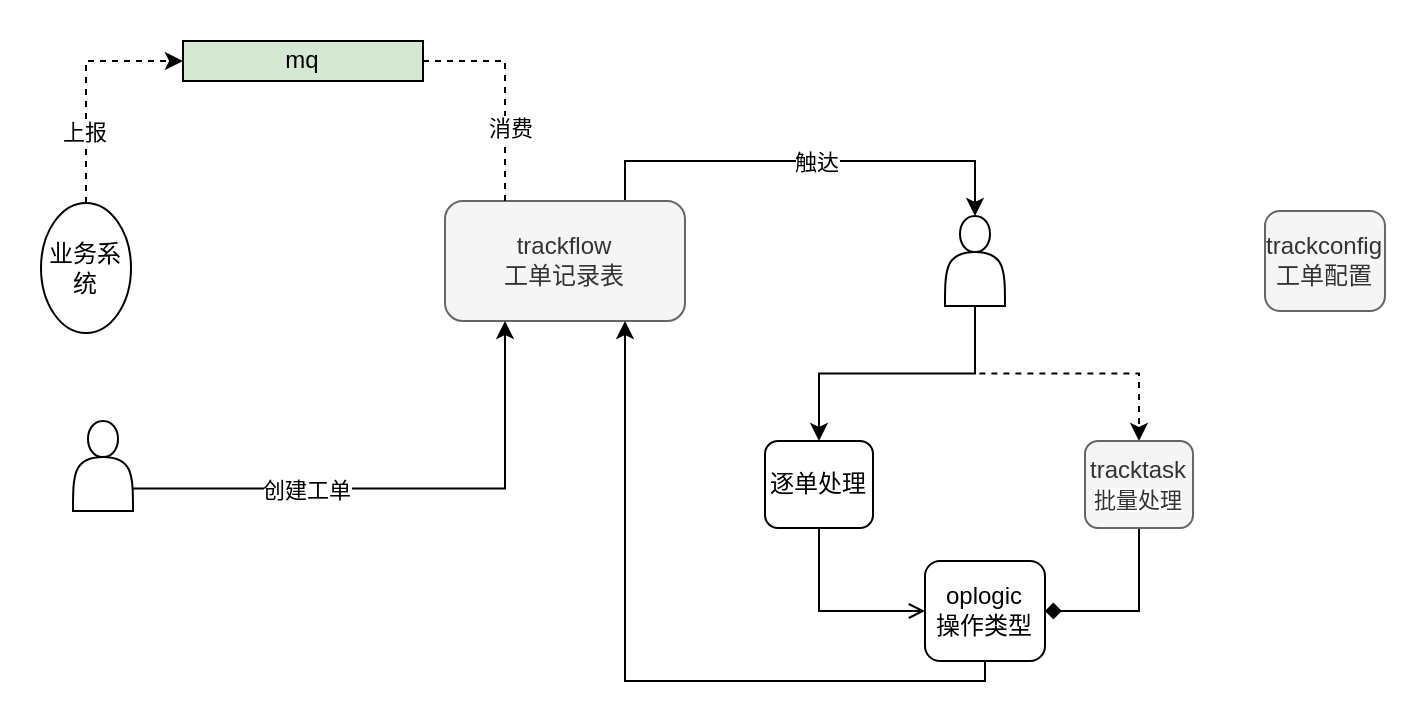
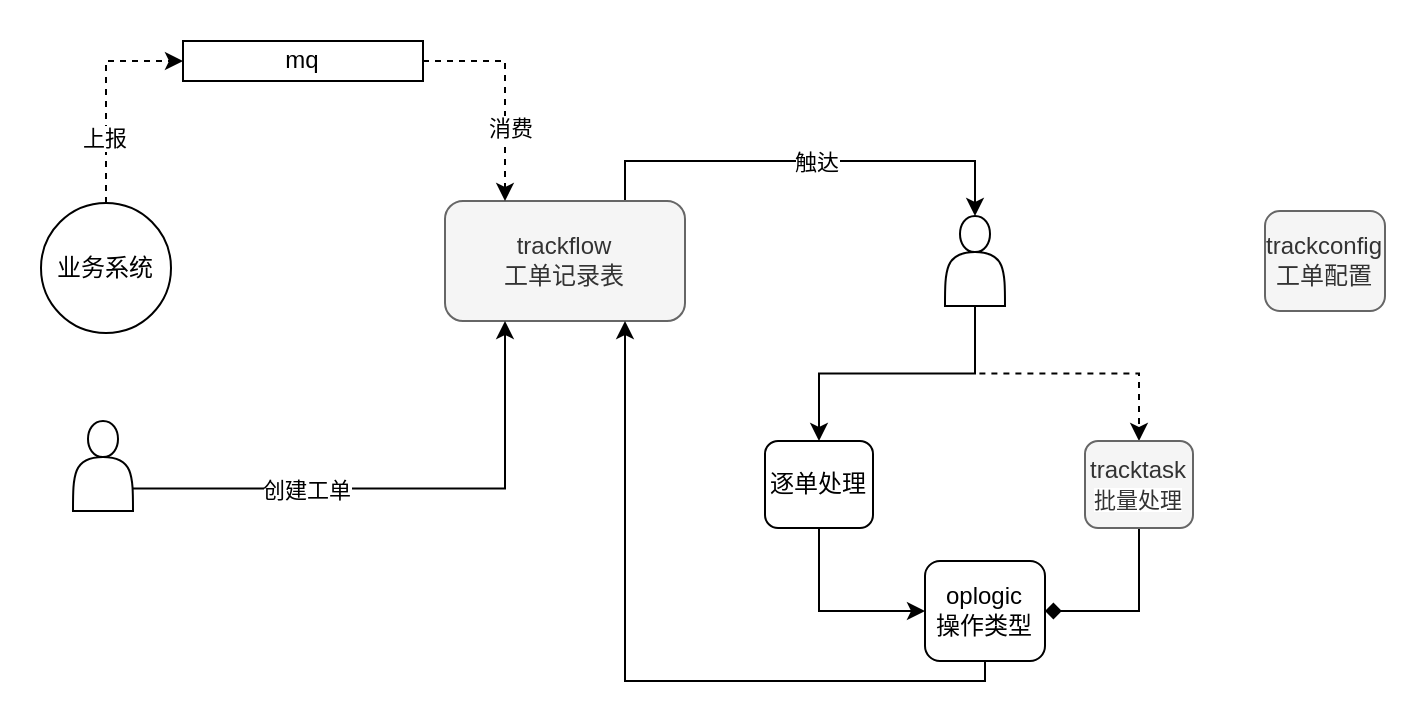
(303, 61) -> (303, 61)
(505, 191) -> (505, 186)
(86, 268) -> (106, 268)
(912, 611) -> (910, 611)
